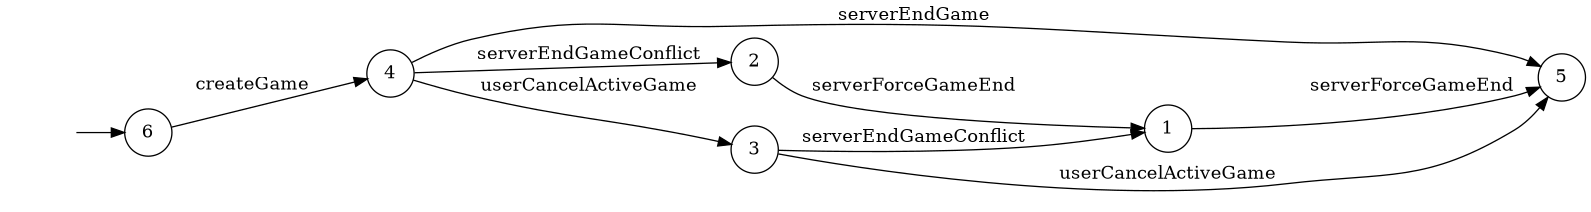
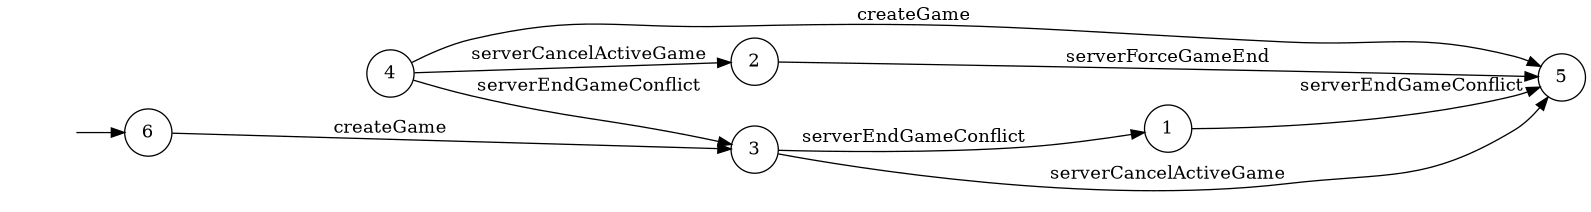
(914, 15) -> (914, 15)
(589, 54) -> (589, 54)
(589, 86) -> (589, 86)
(1412, 86) -> (1412, 86)
(263, 105) -> (445, 141)
(948, 119) -> (1152, 69)
(1168, 174) -> (1168, 174)
